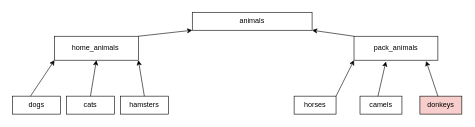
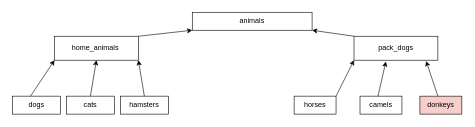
(396, 48) -> (396, 48)
